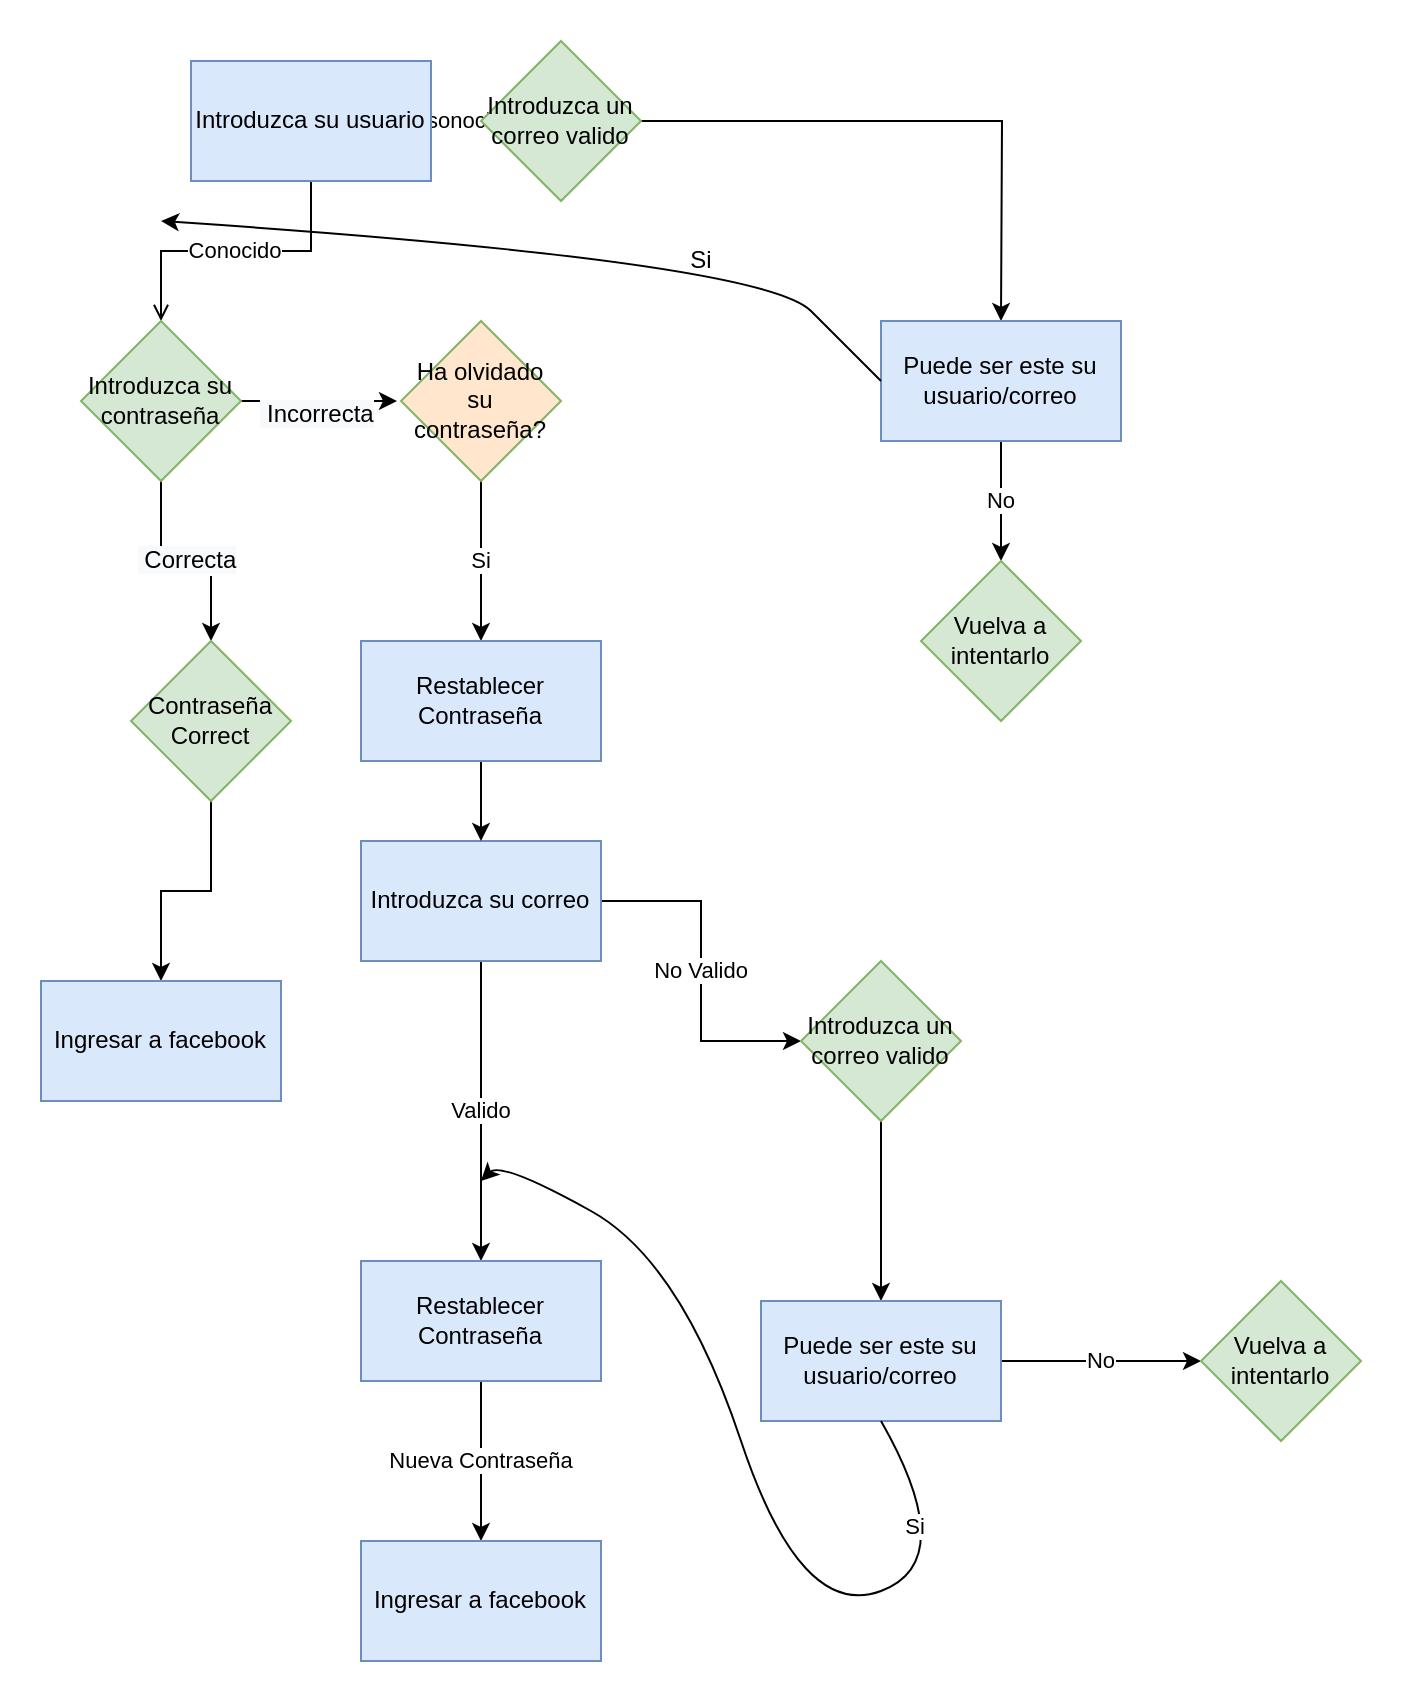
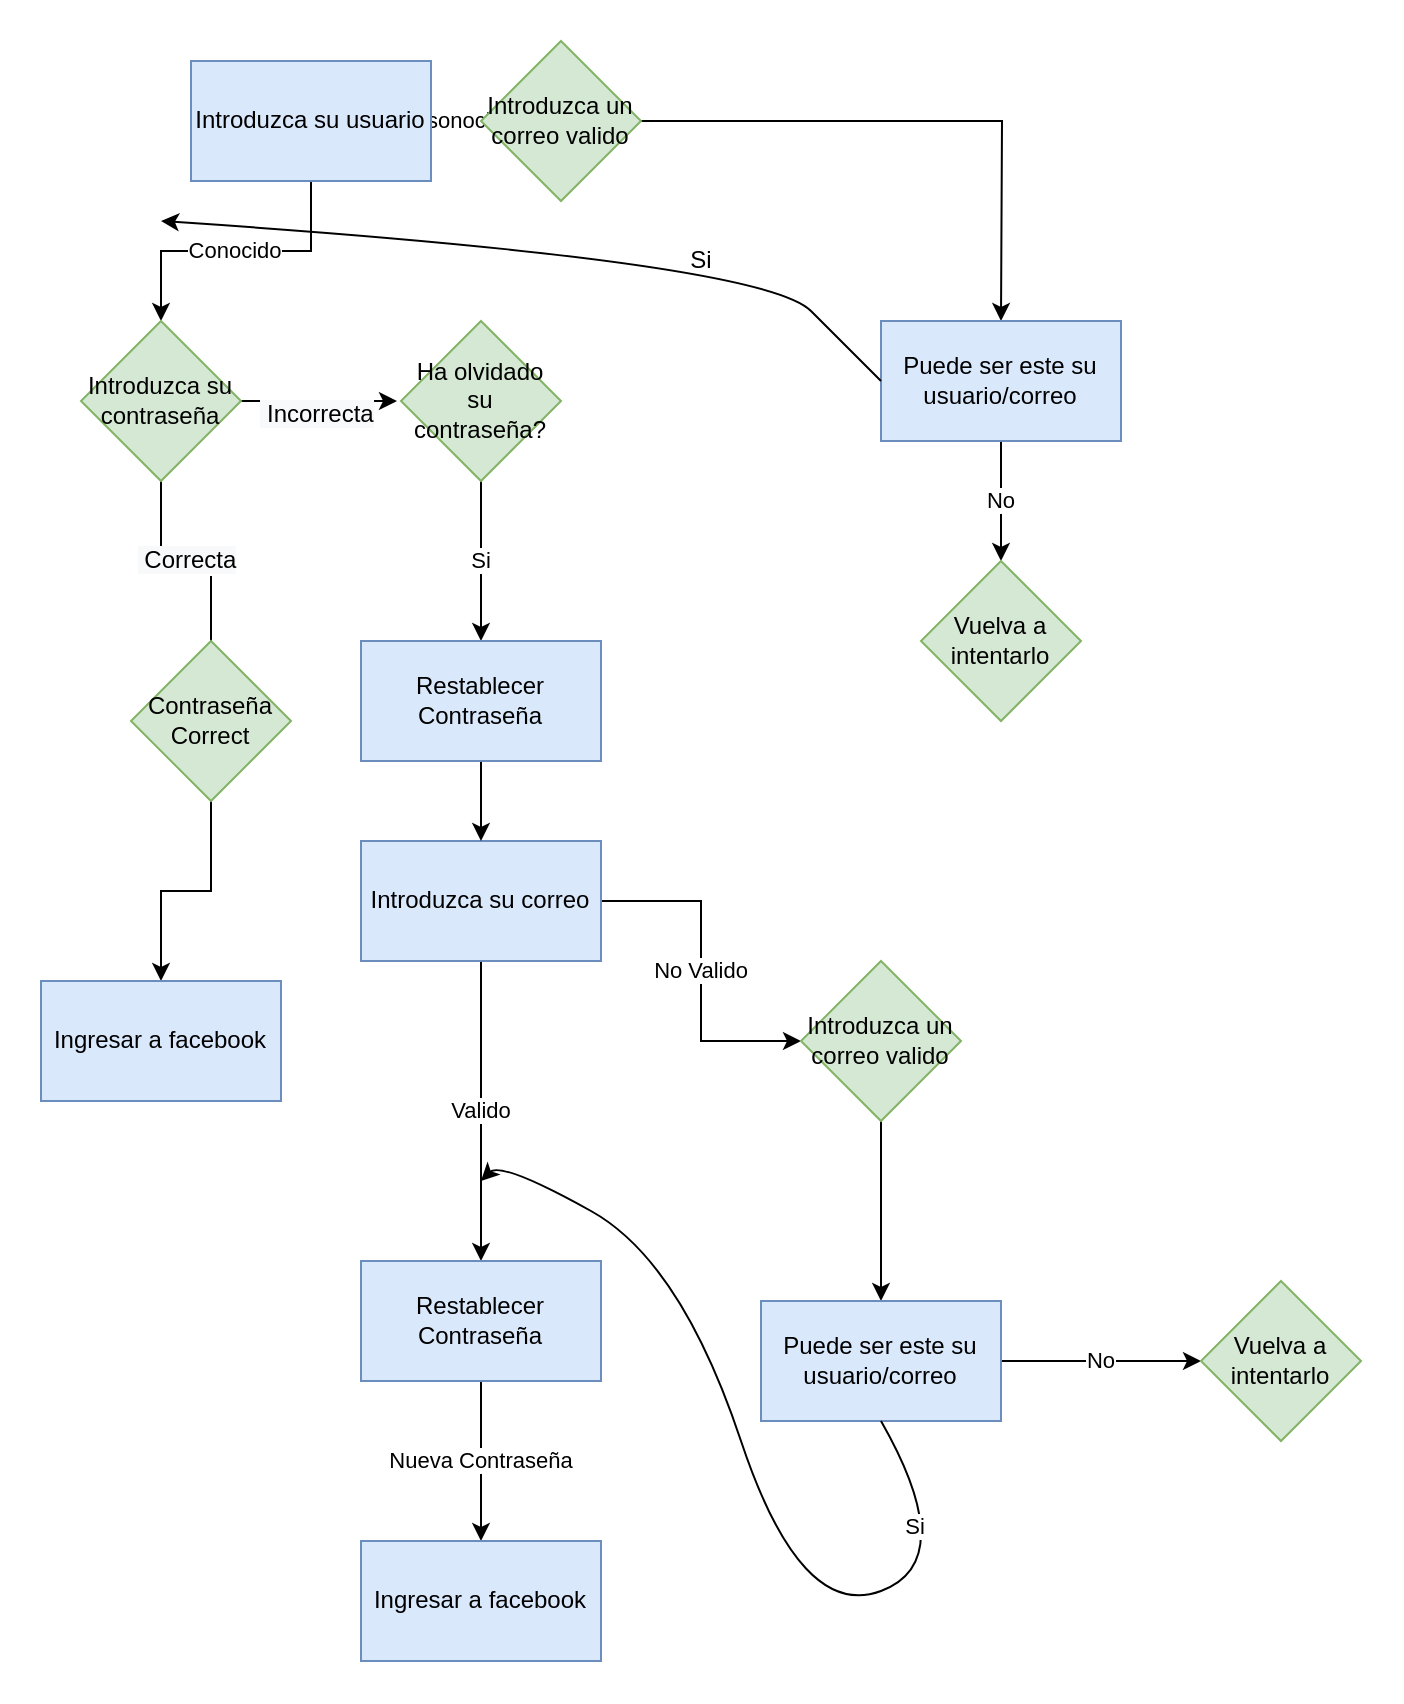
(161, 308) -> (161, 306)
(481, 401) -> (481, 401)
(211, 626) -> (211, 631)
